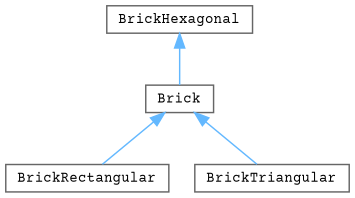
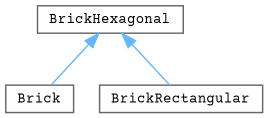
(128, 143) -> (151, 65)
(272, 178) -> none
